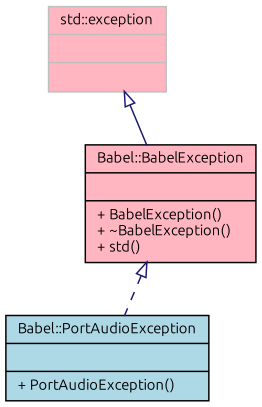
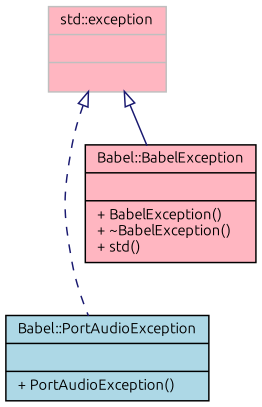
(133, 296) -> (65, 211)
